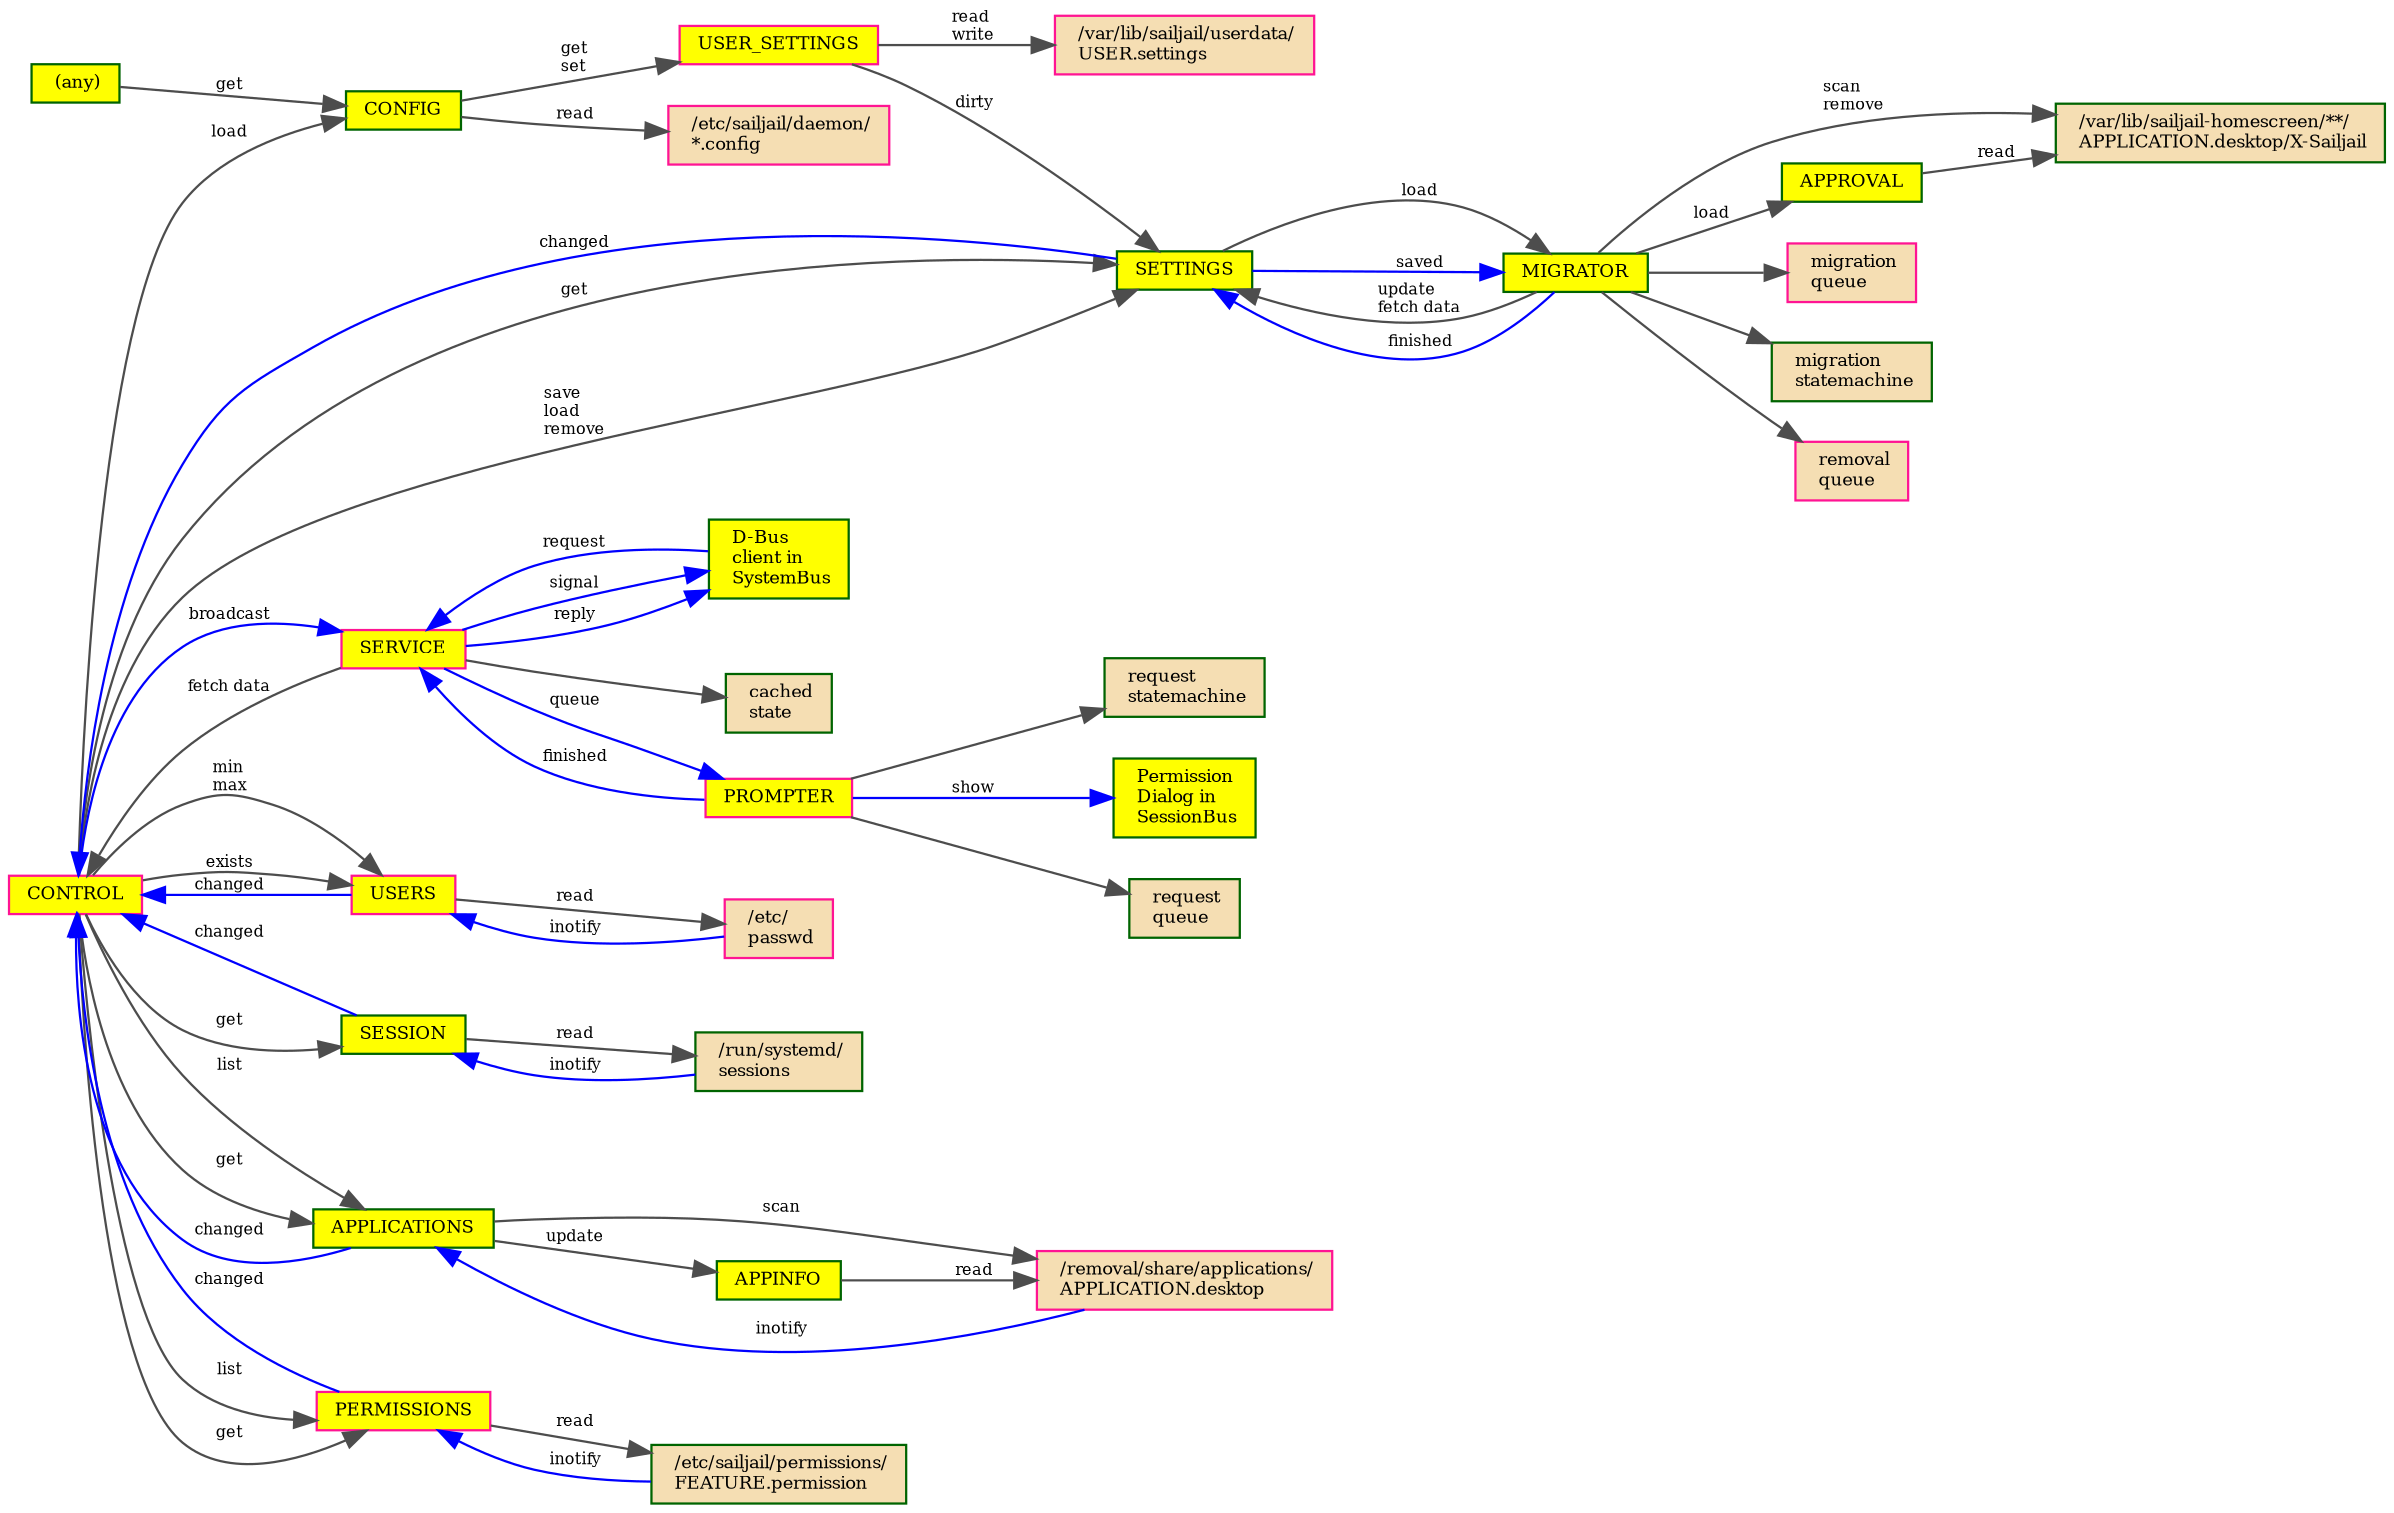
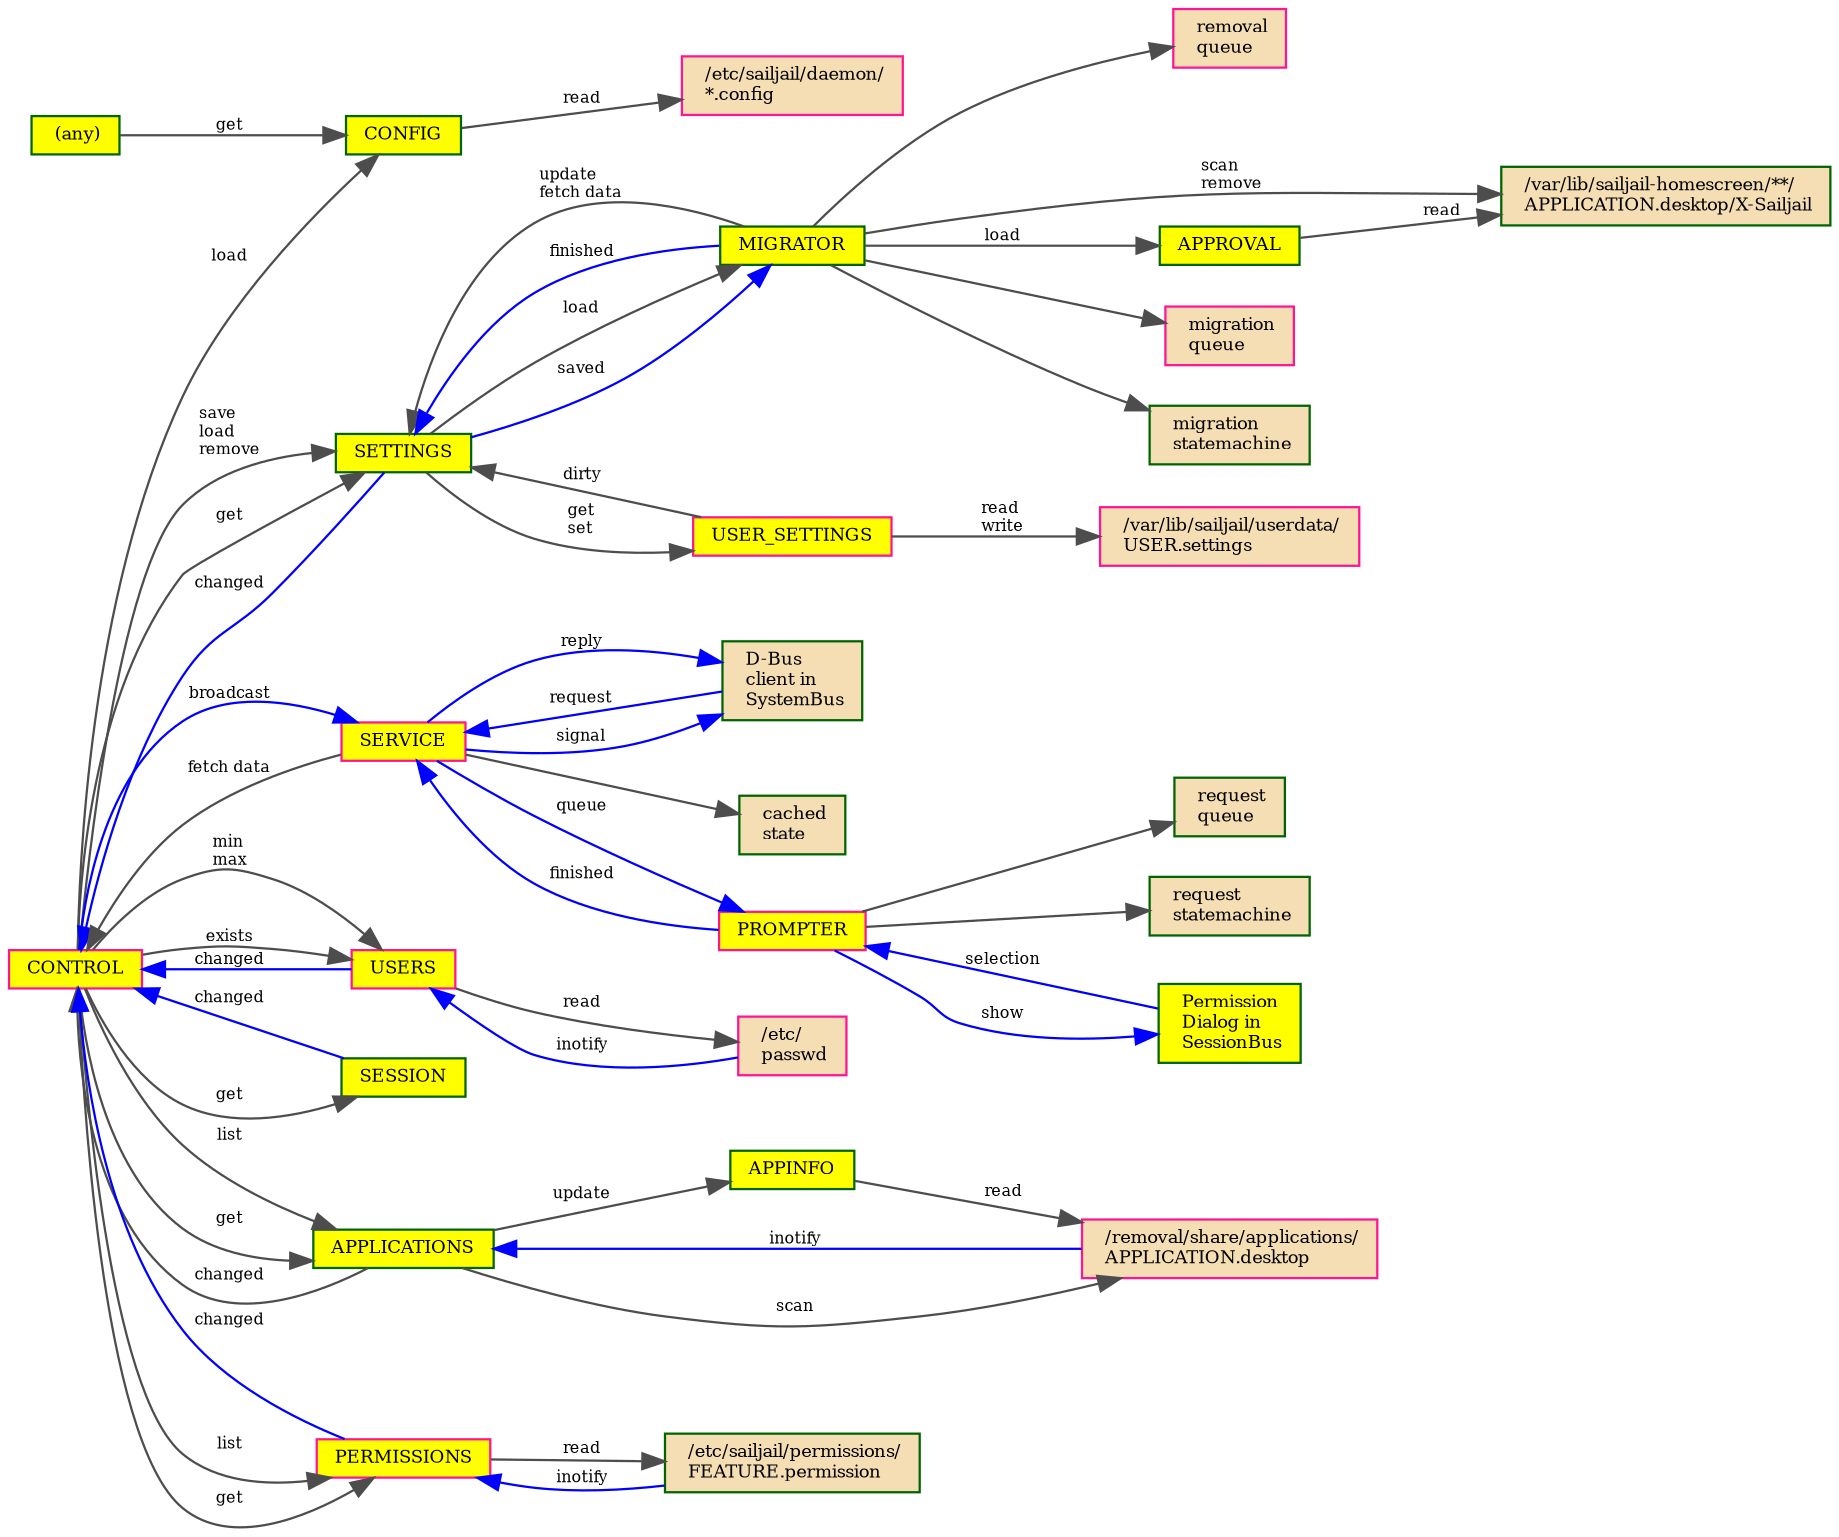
(559, 83) -> (539, 540)
(779, 559) -> (792, 681)
none -> (1023, 980)
(779, 1062) -> none
(153, 1212) -> (162, 1266)
